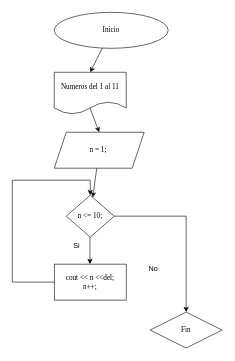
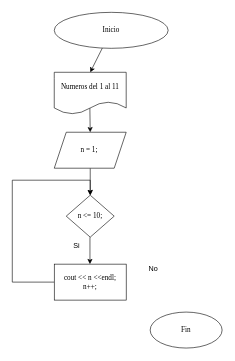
(99, 150) -> (90, 150)
(185, 216) -> none
(90, 282) -> (90, 282)
(186, 330) -> (186, 330)
